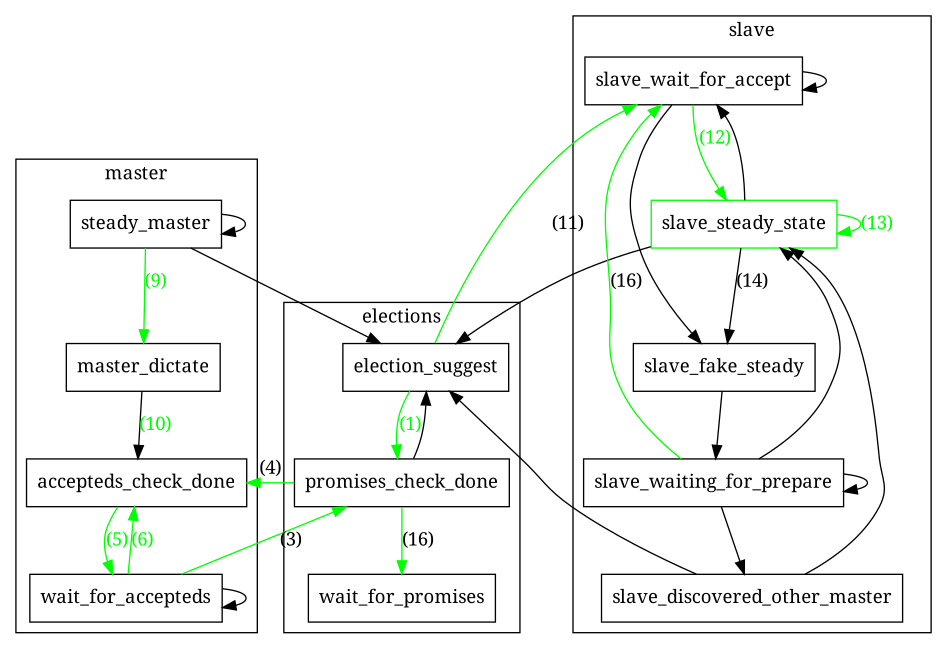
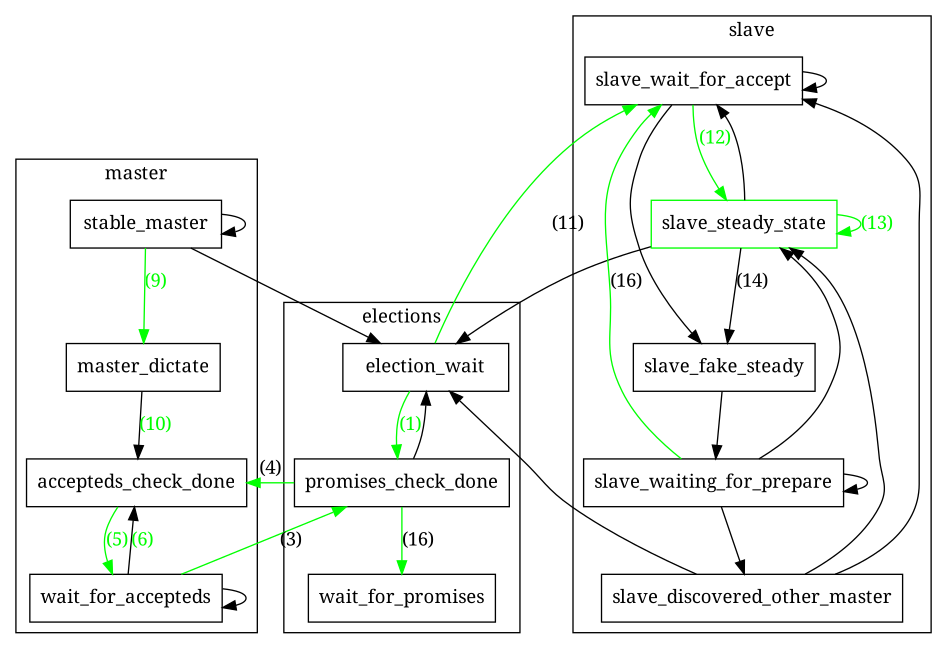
(146, 224) -> (146, 224)
none -> (919, 332)
(426, 367) -> (426, 367)
(131, 547) -> (131, 547)
